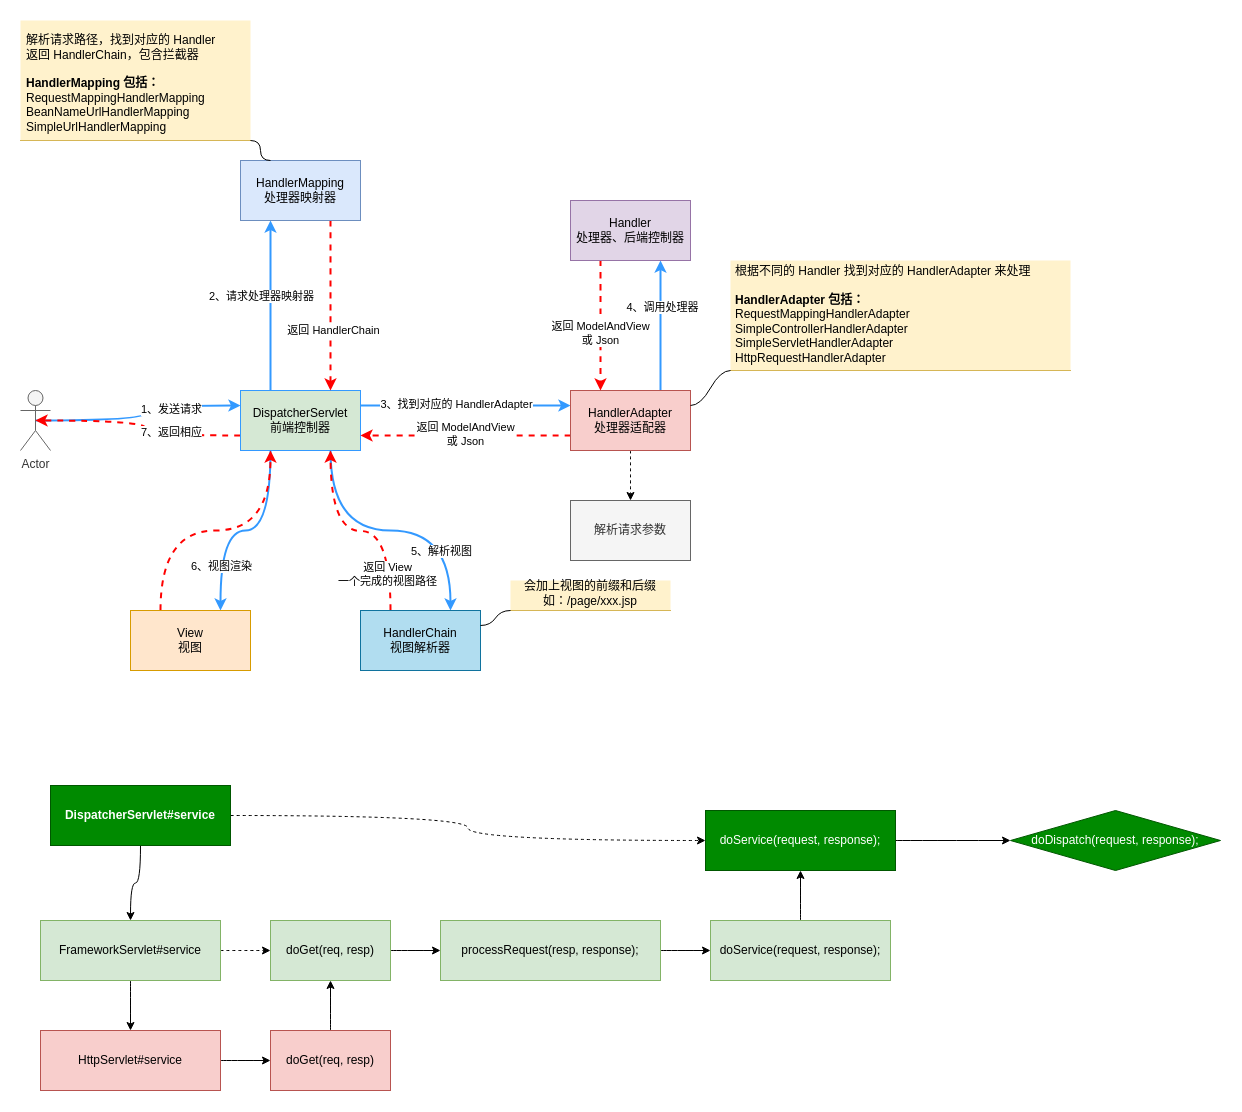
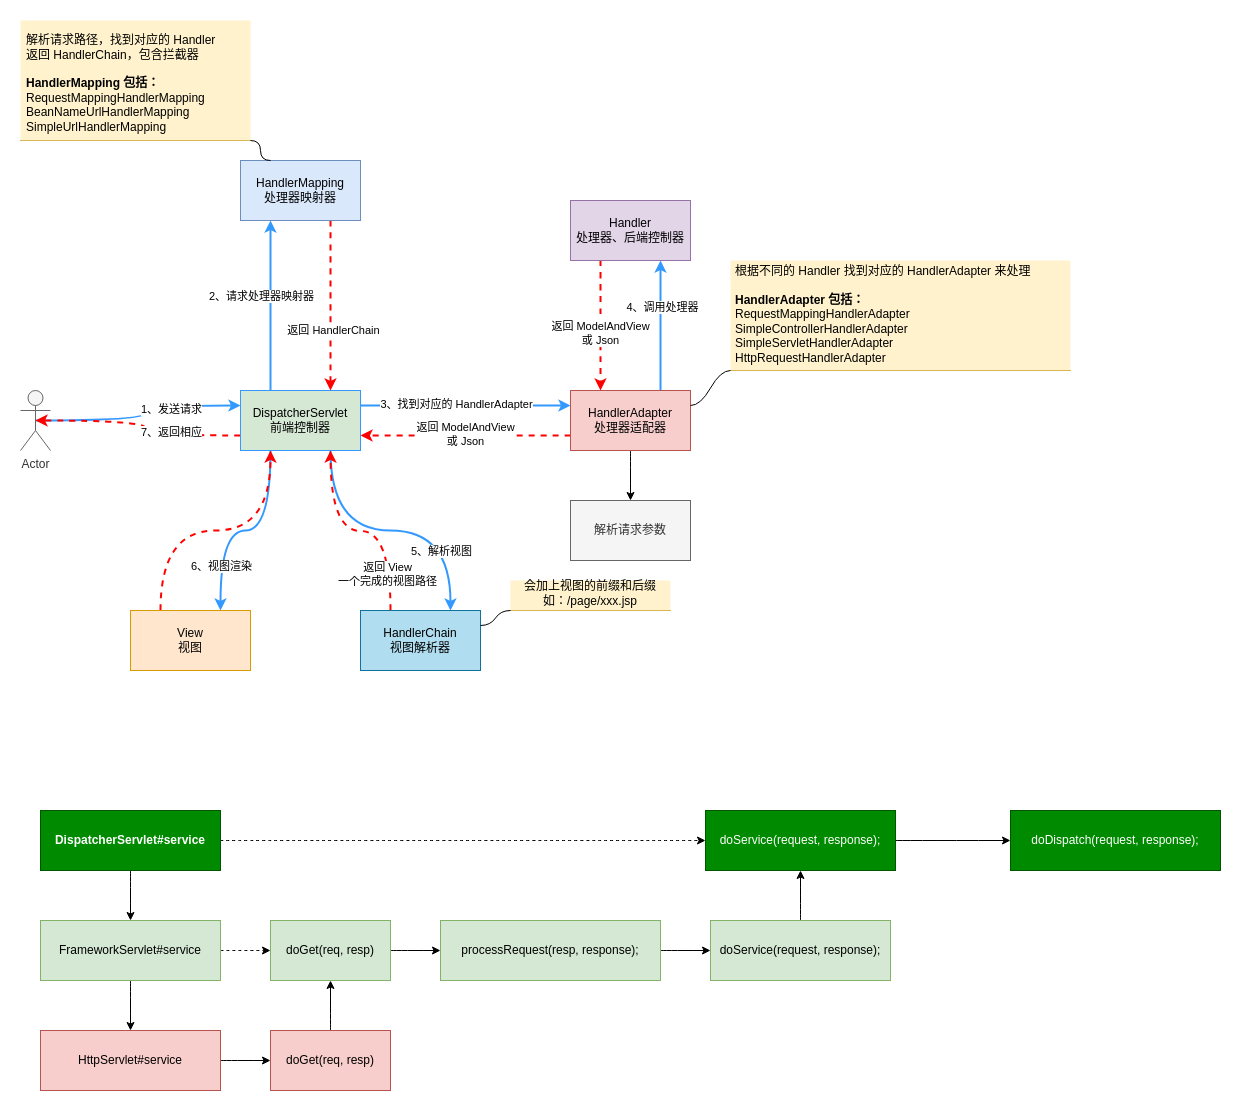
(631, 473) -> (631, 473)
(141, 816) -> (131, 841)
(1116, 841) -> (1116, 841)
